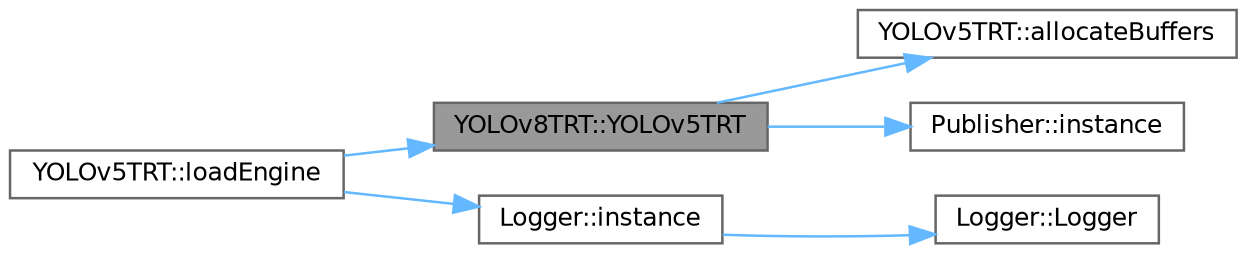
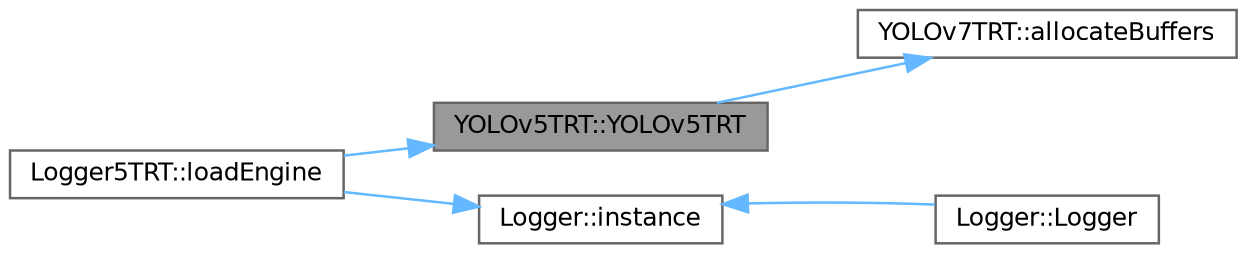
(1047, 34) -> (1047, 34)
(601, 127) -> (601, 127)
(1047, 127) -> none
(177, 174) -> (177, 174)
(816, 236) -> (842, 203)
